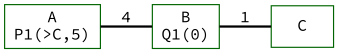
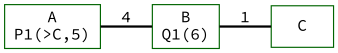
(186, 27) -> (186, 27)
